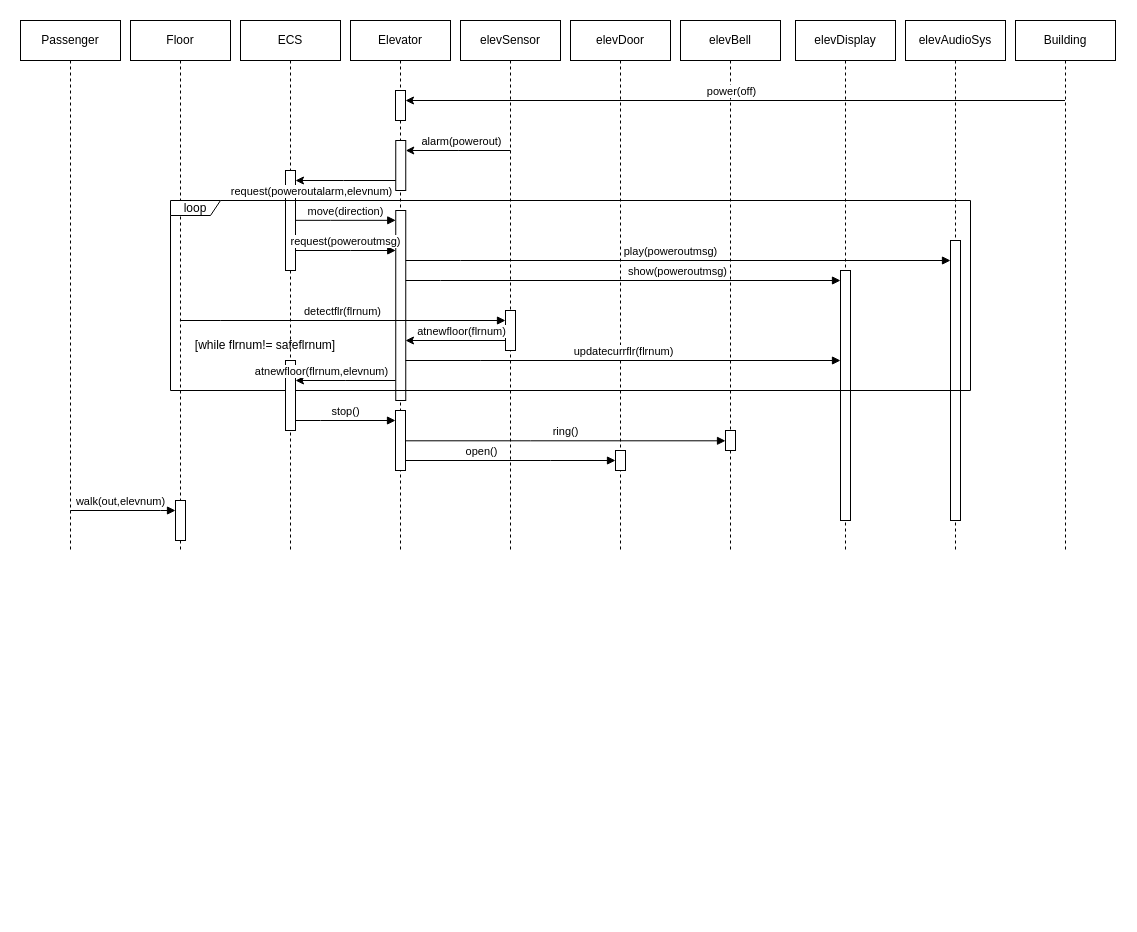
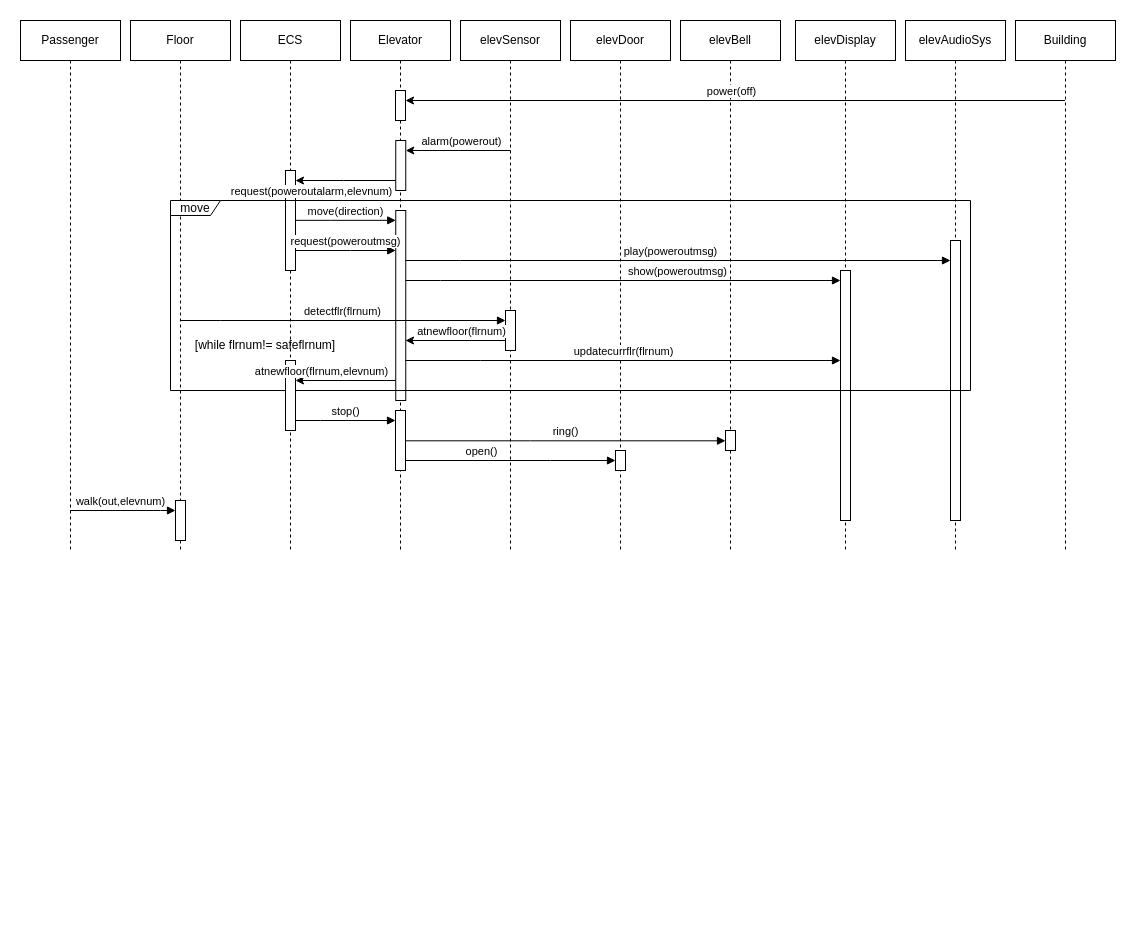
(196, 209) -> (196, 209)
